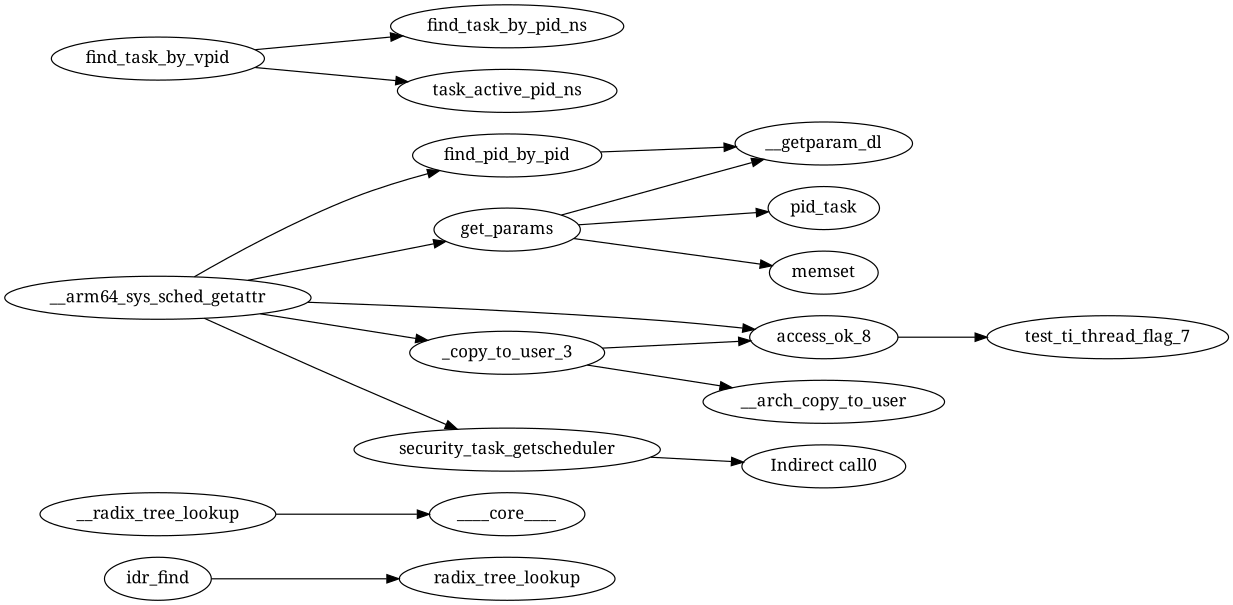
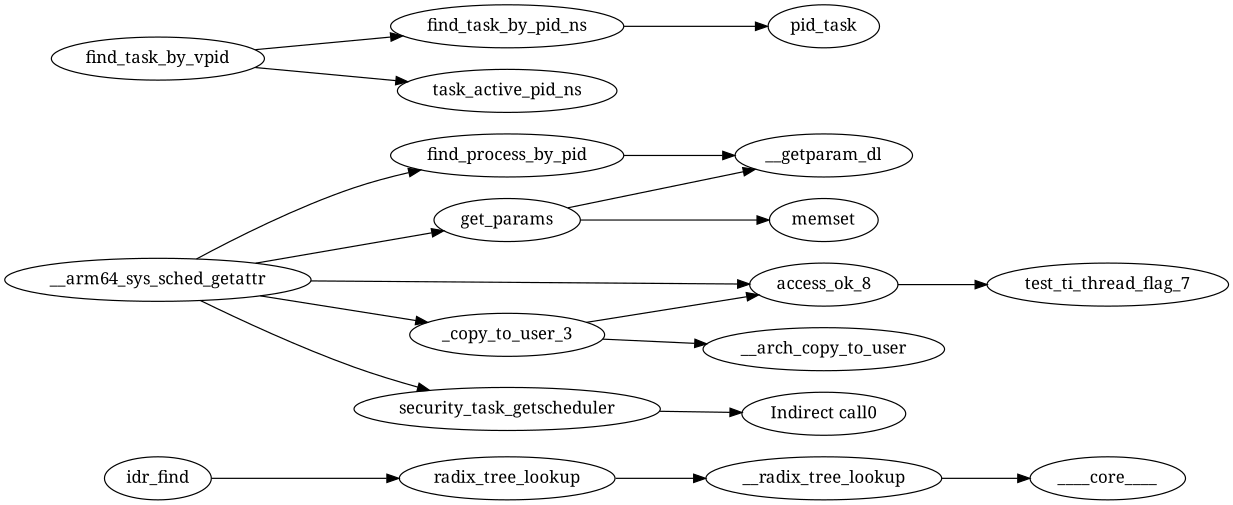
(507, 155) -> (507, 155)
(667, 219) -> (690, 26)
none -> (655, 478)
